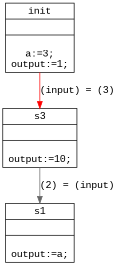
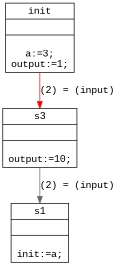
(77, 90) -> (77, 90)
(40, 254) -> (40, 254)
